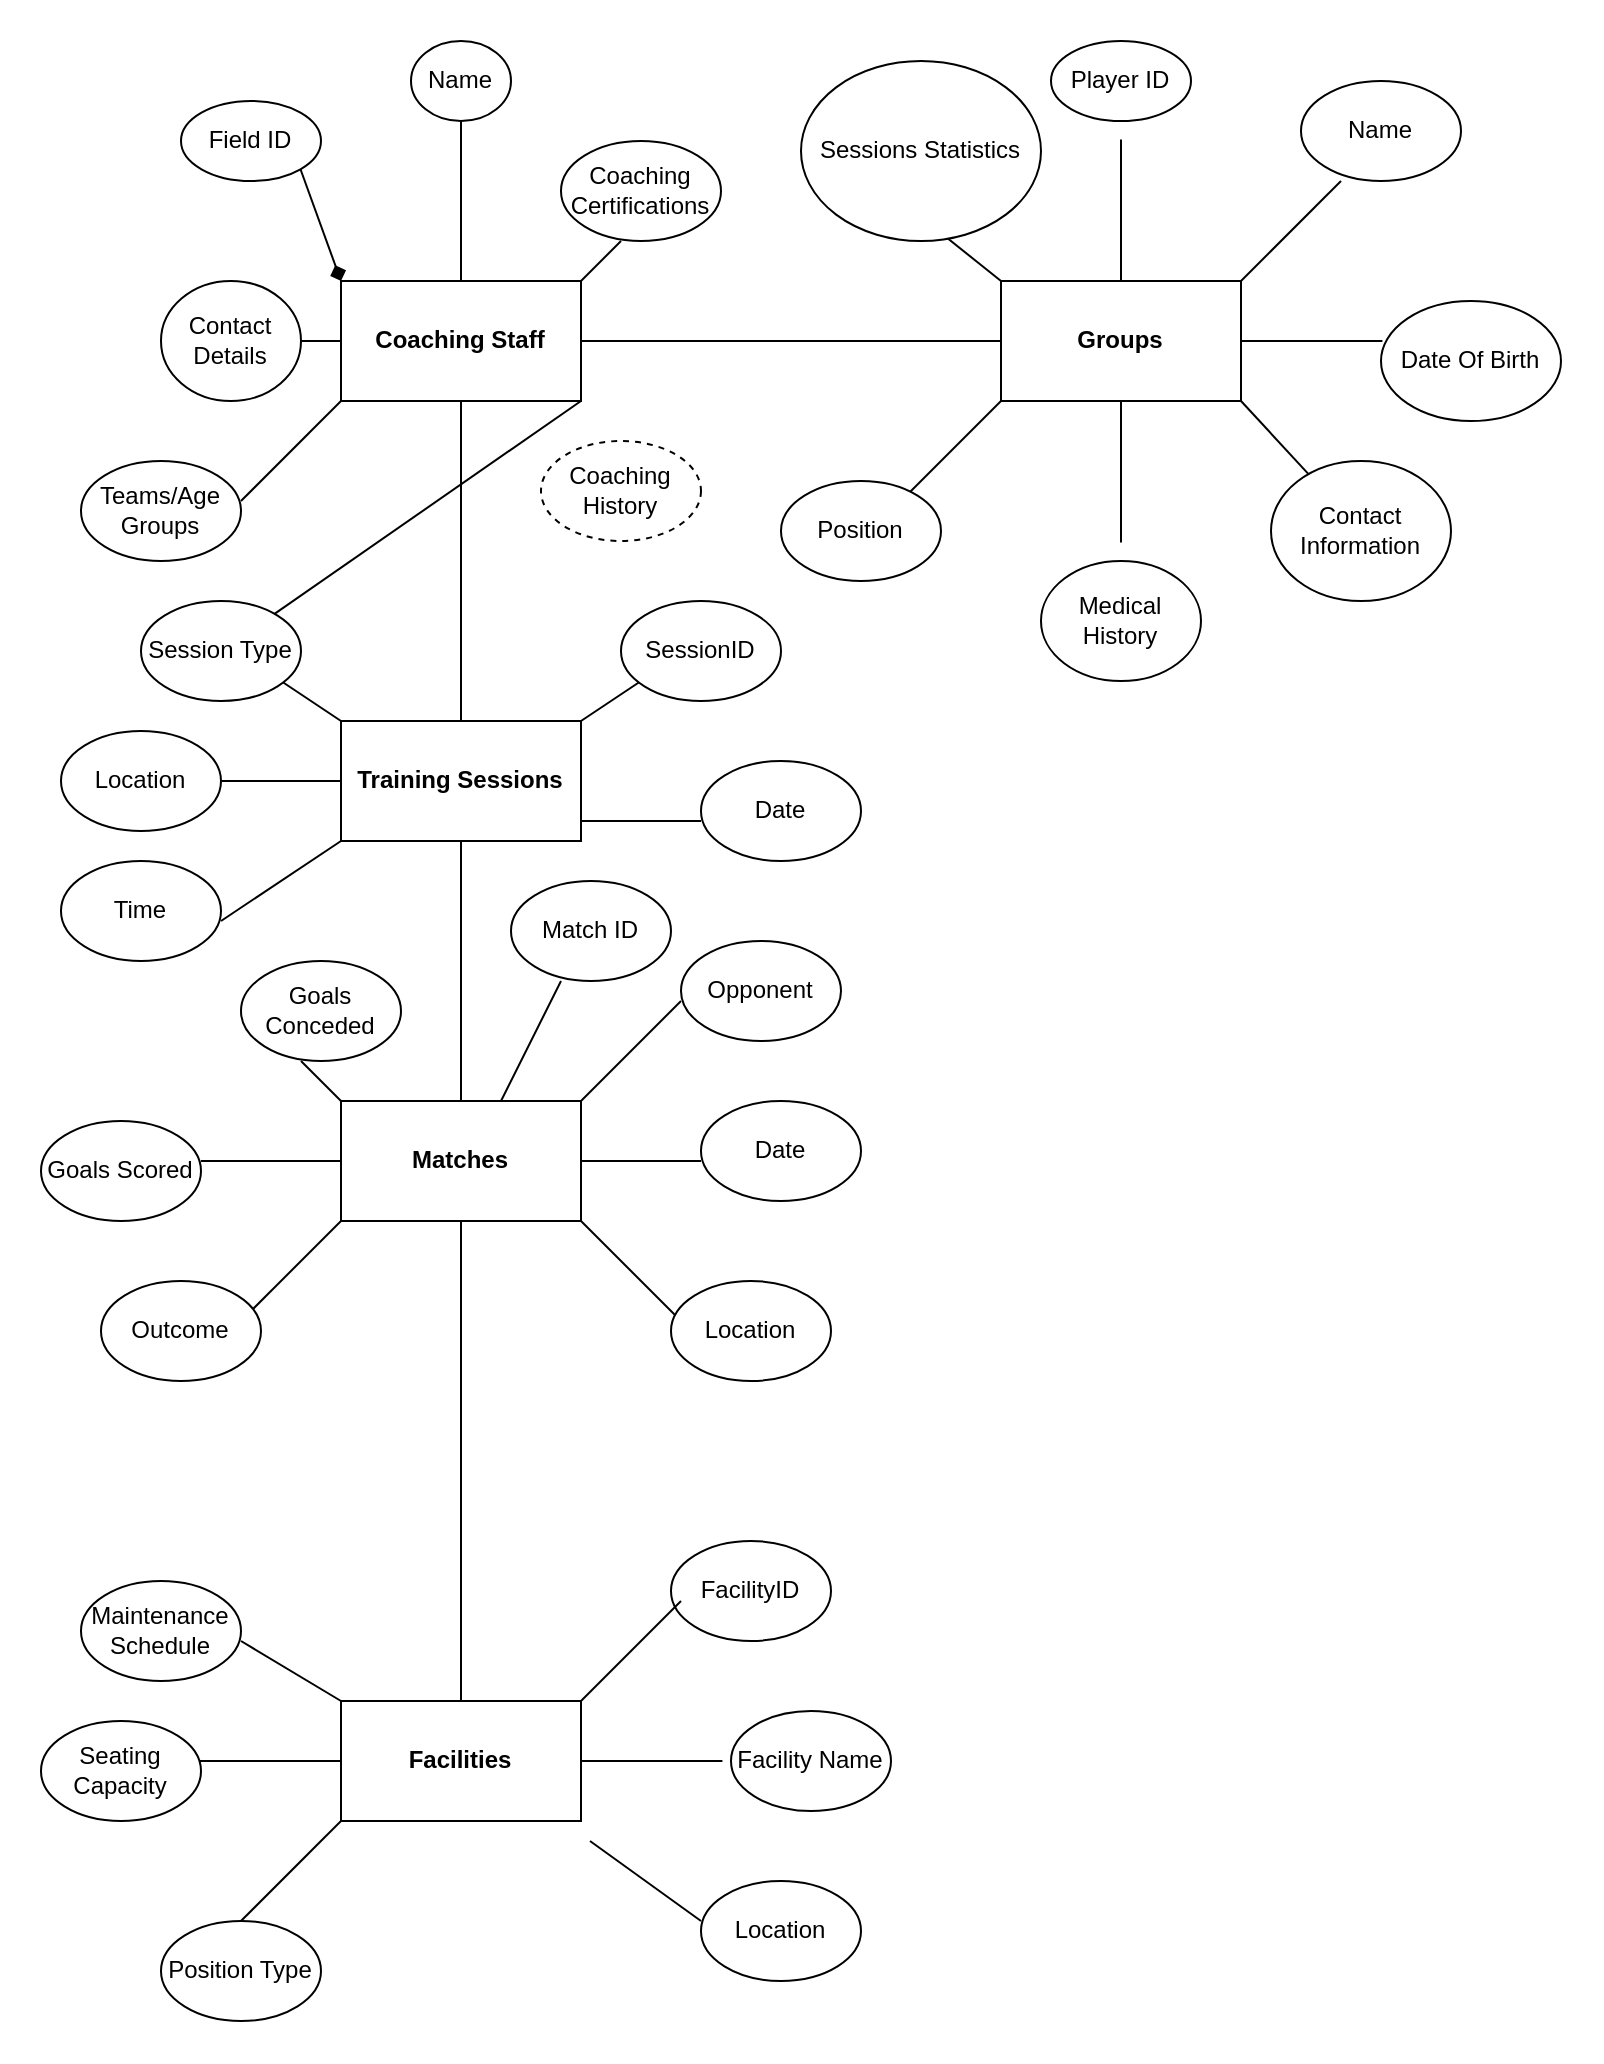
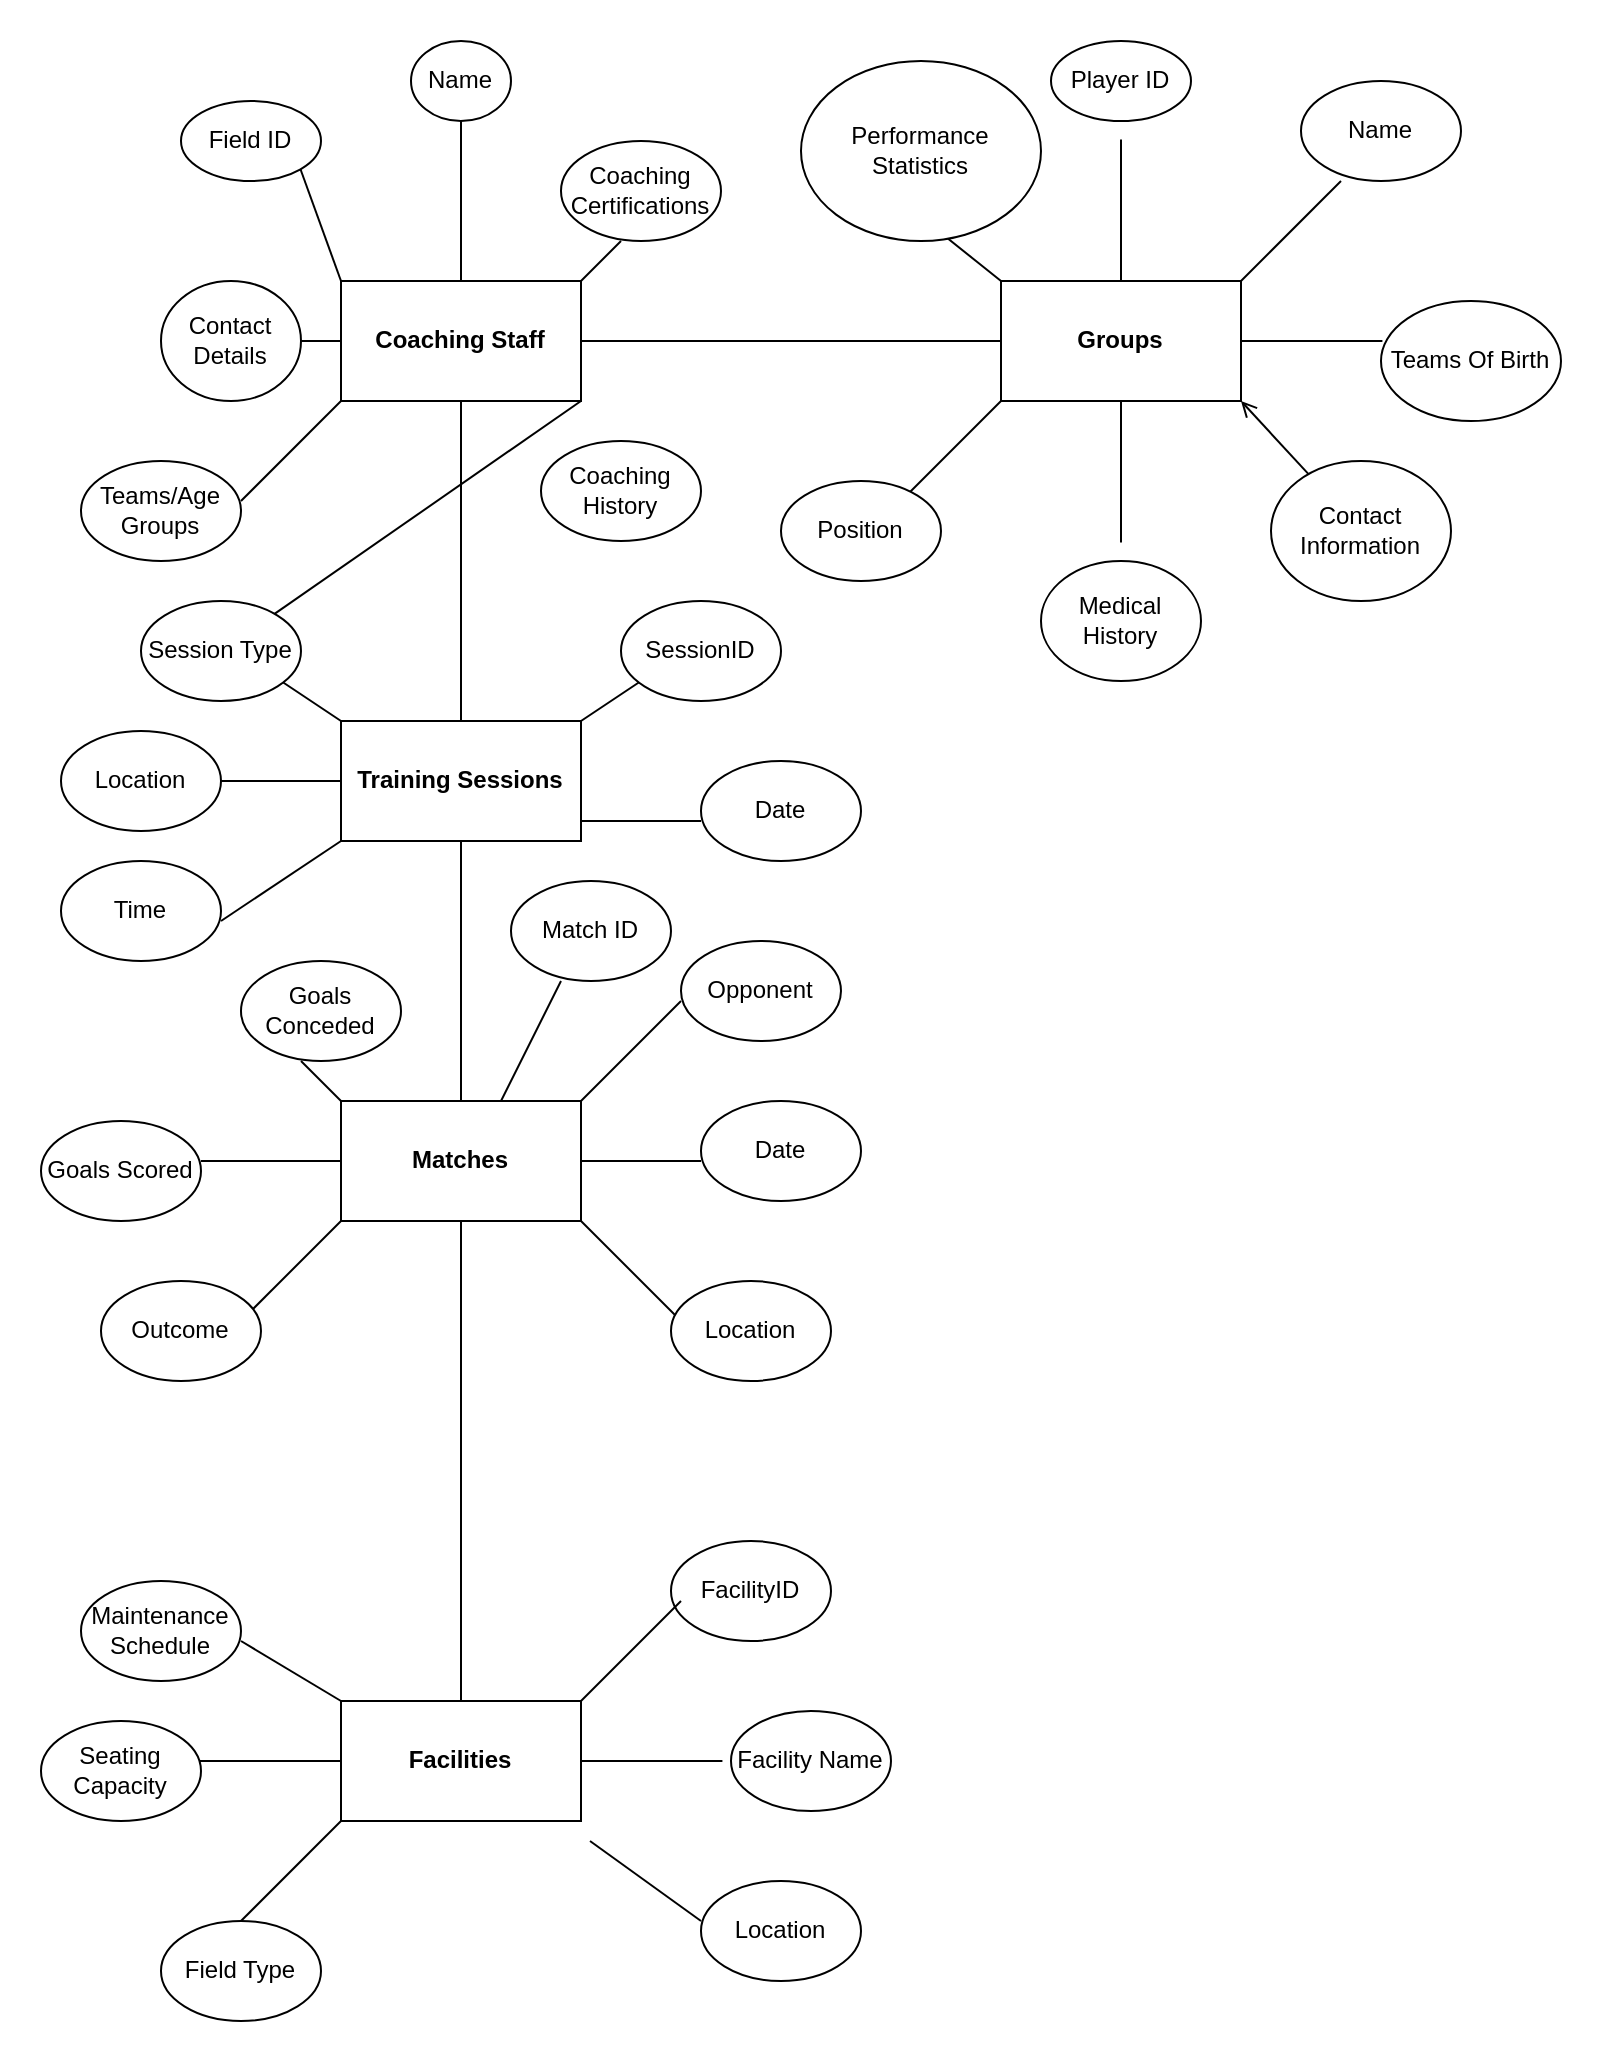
(921, 151) -> (921, 151)
(335, 265) -> (338, 272)
(1471, 361) -> (1471, 361)
(1245, 405) -> (1246, 406)
(621, 491) -> (621, 491)
(241, 1971) -> (241, 1971)
